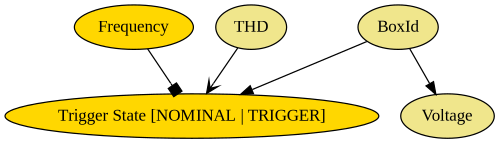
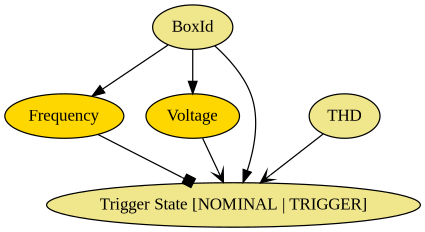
none -> (135, 67)
(192, 116) -> (233, 205)
(448, 116) -> (193, 116)
none -> (210, 155)
